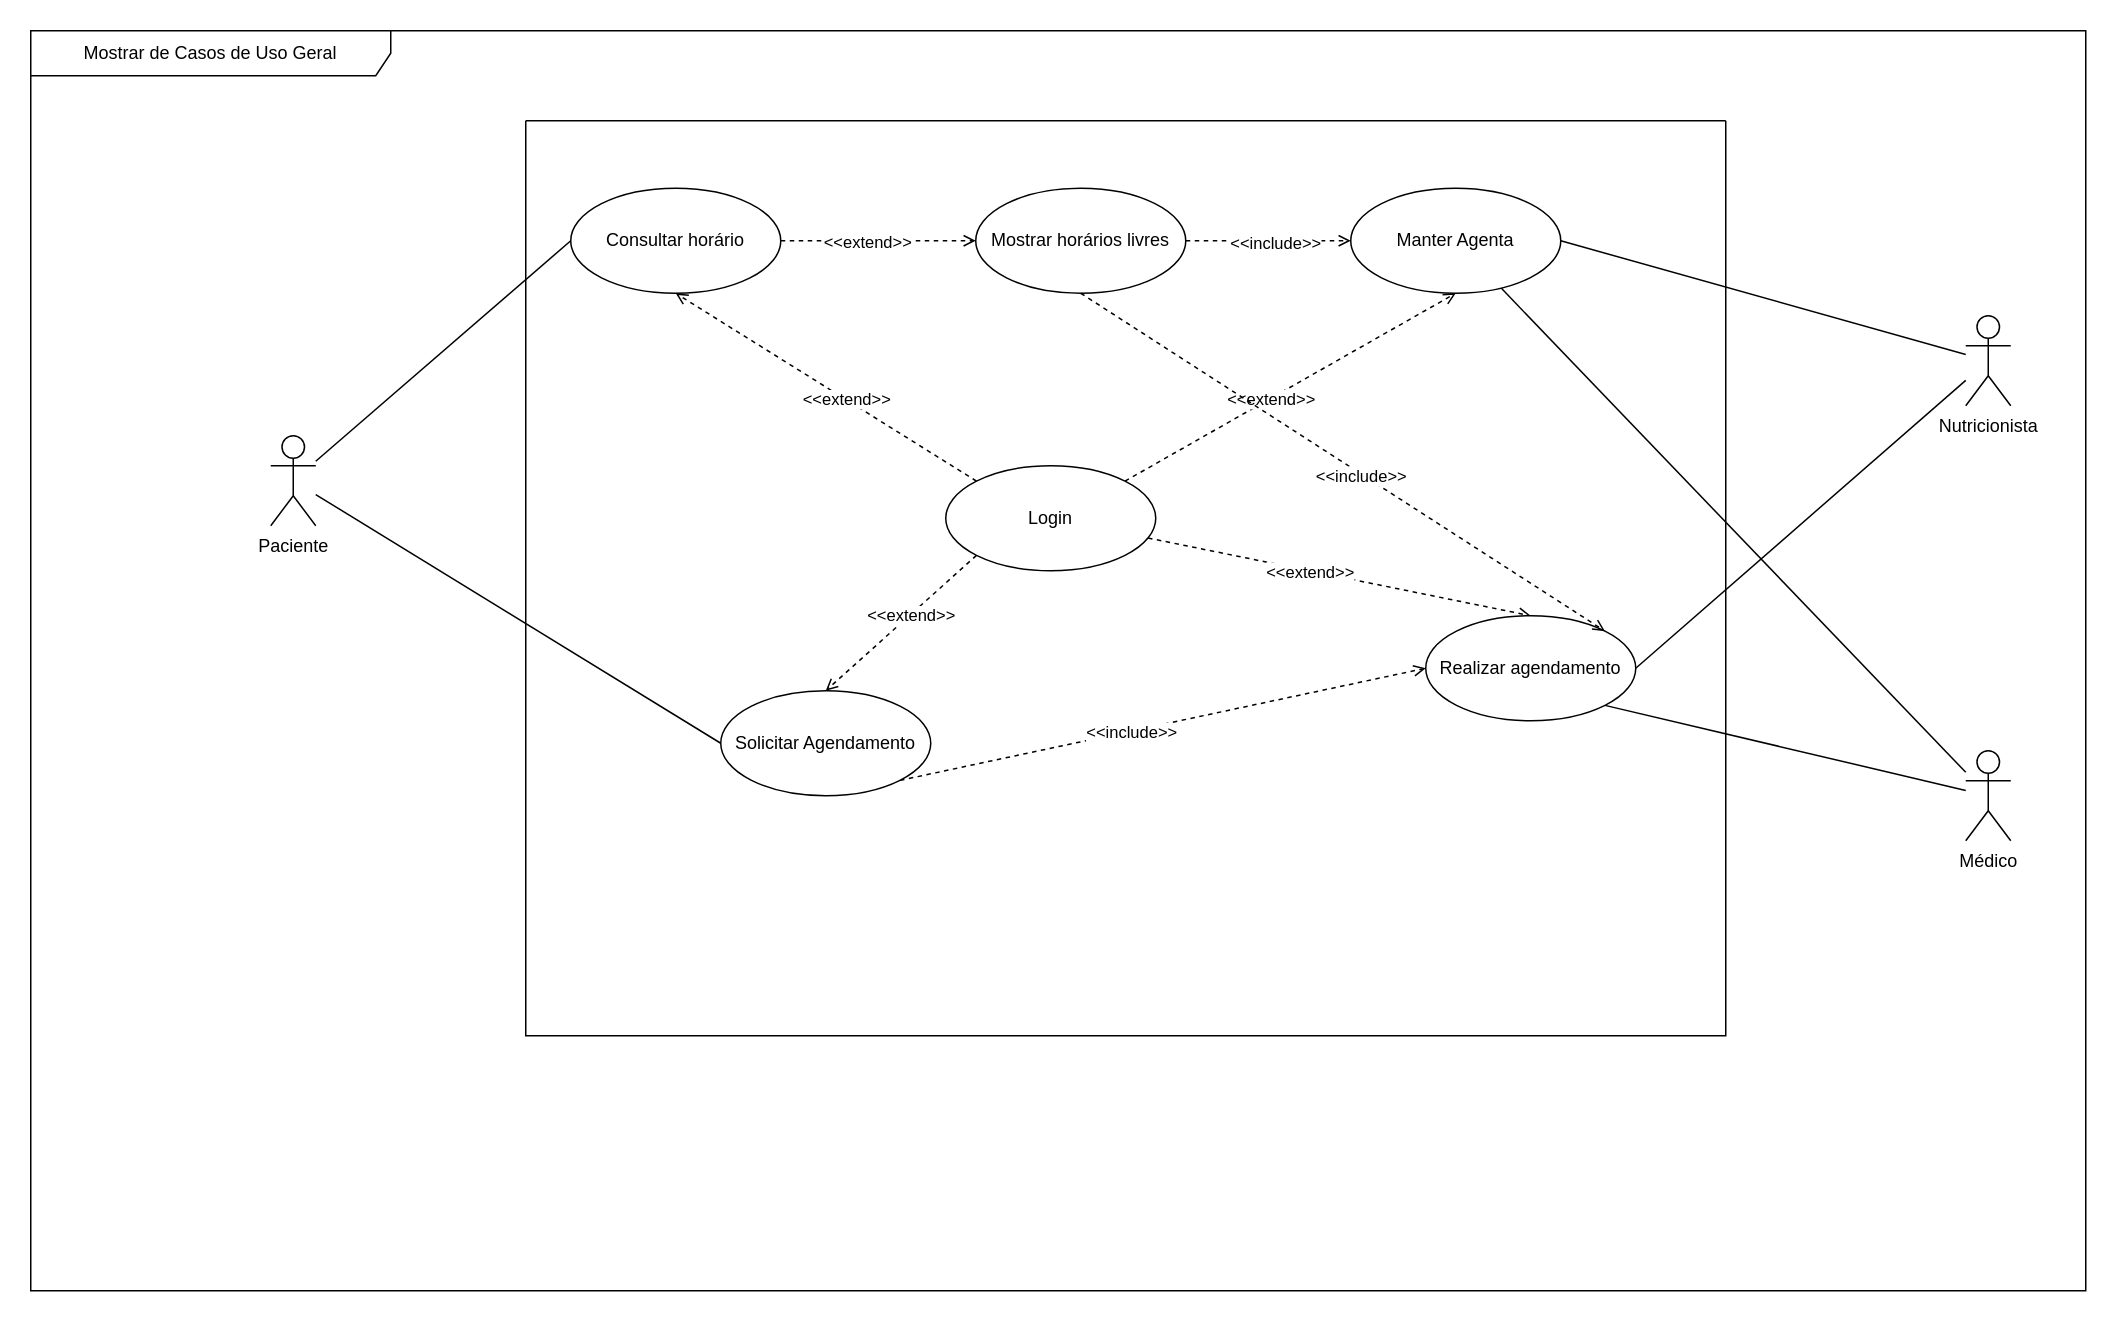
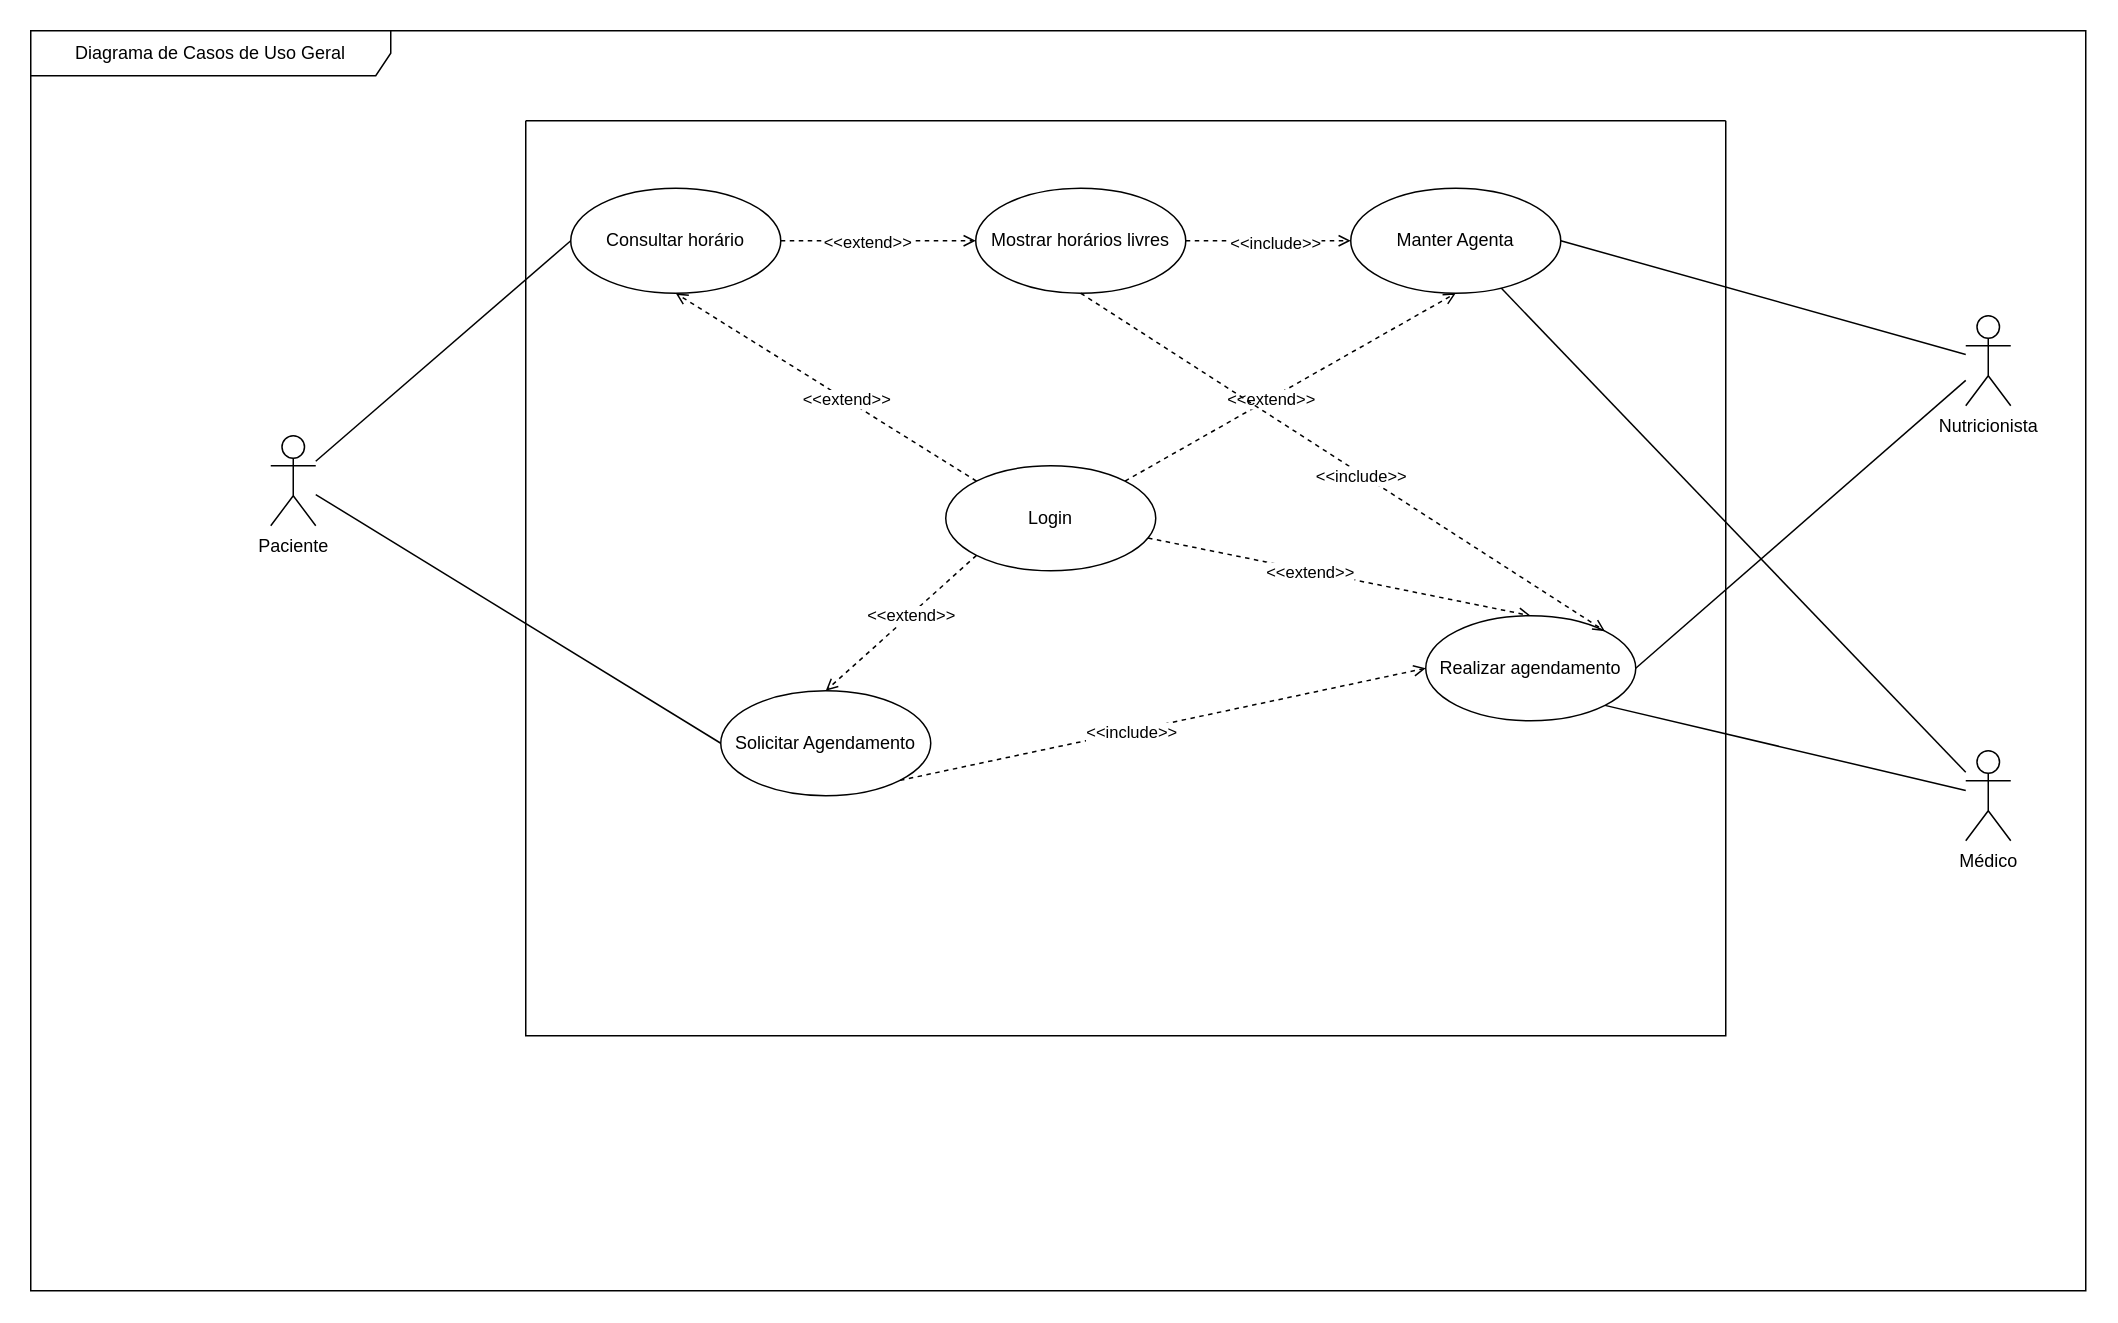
(211, 53) -> (211, 53)
